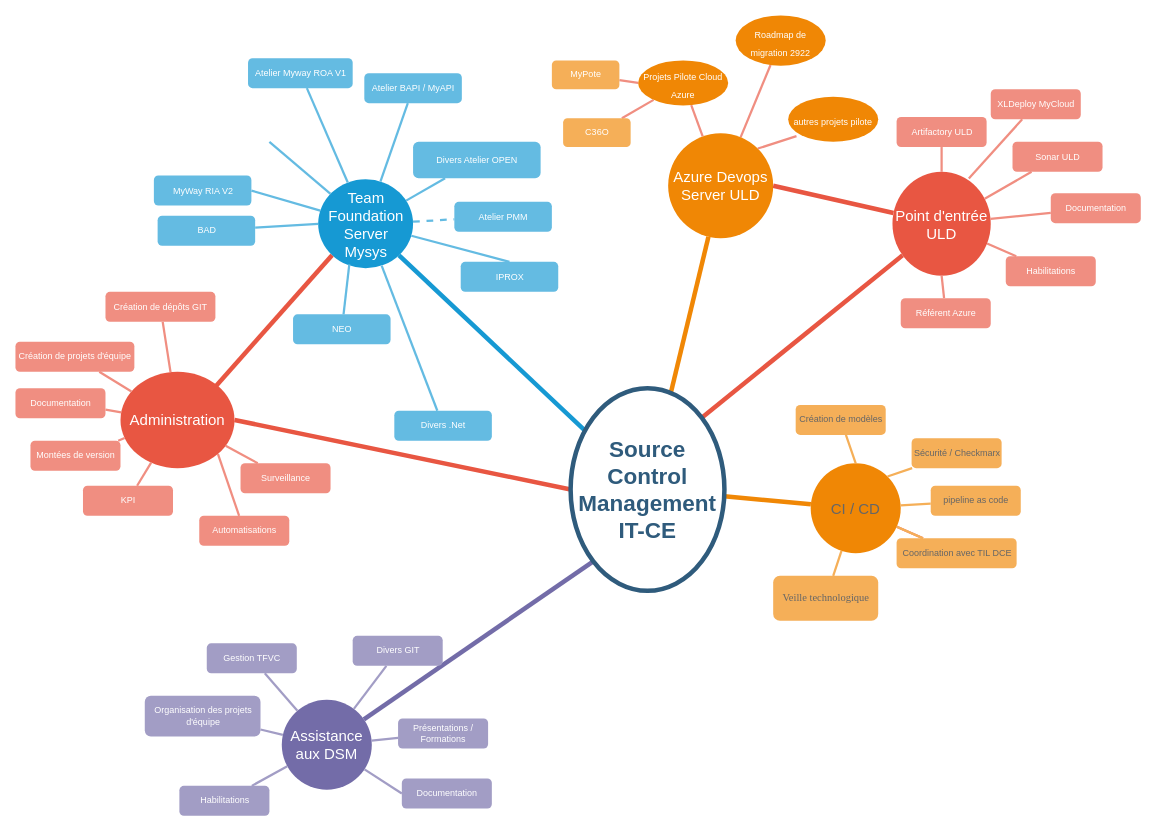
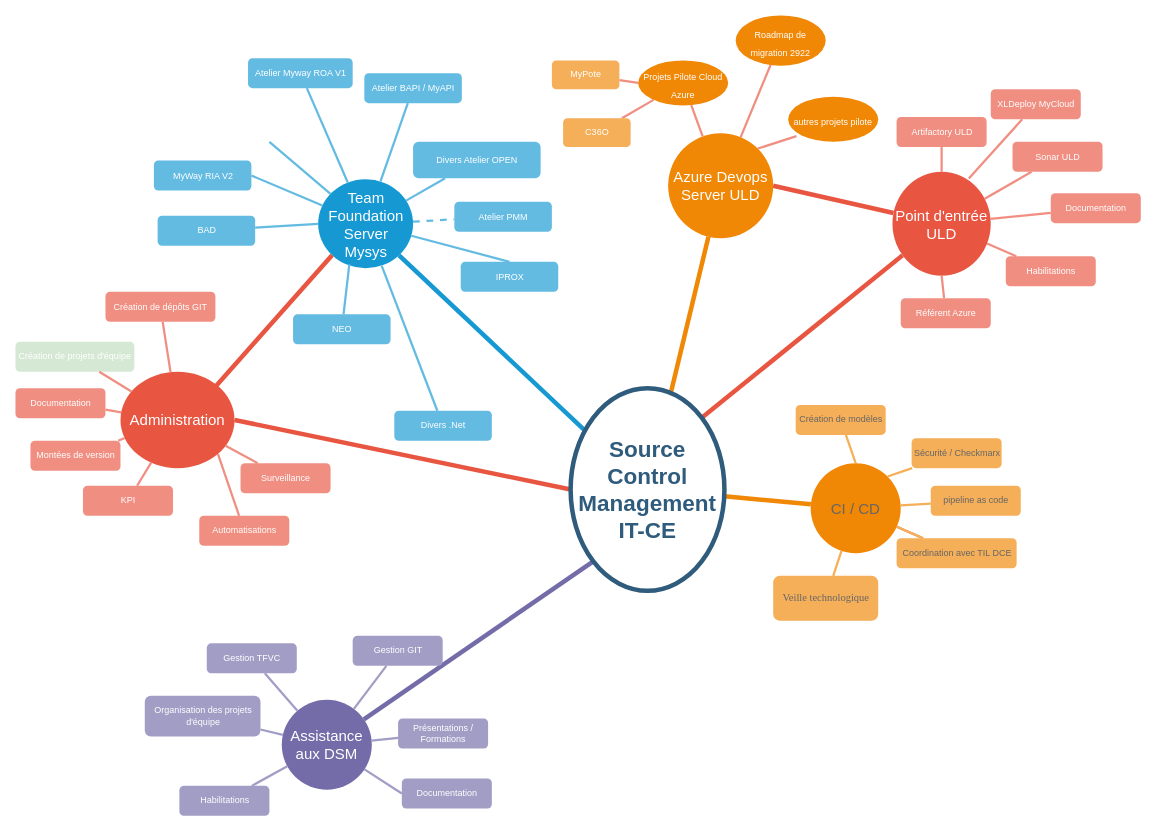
(203, 191) -> (203, 176)
(75, 357) -> (75, 357)
(398, 651) -> (398, 651)
